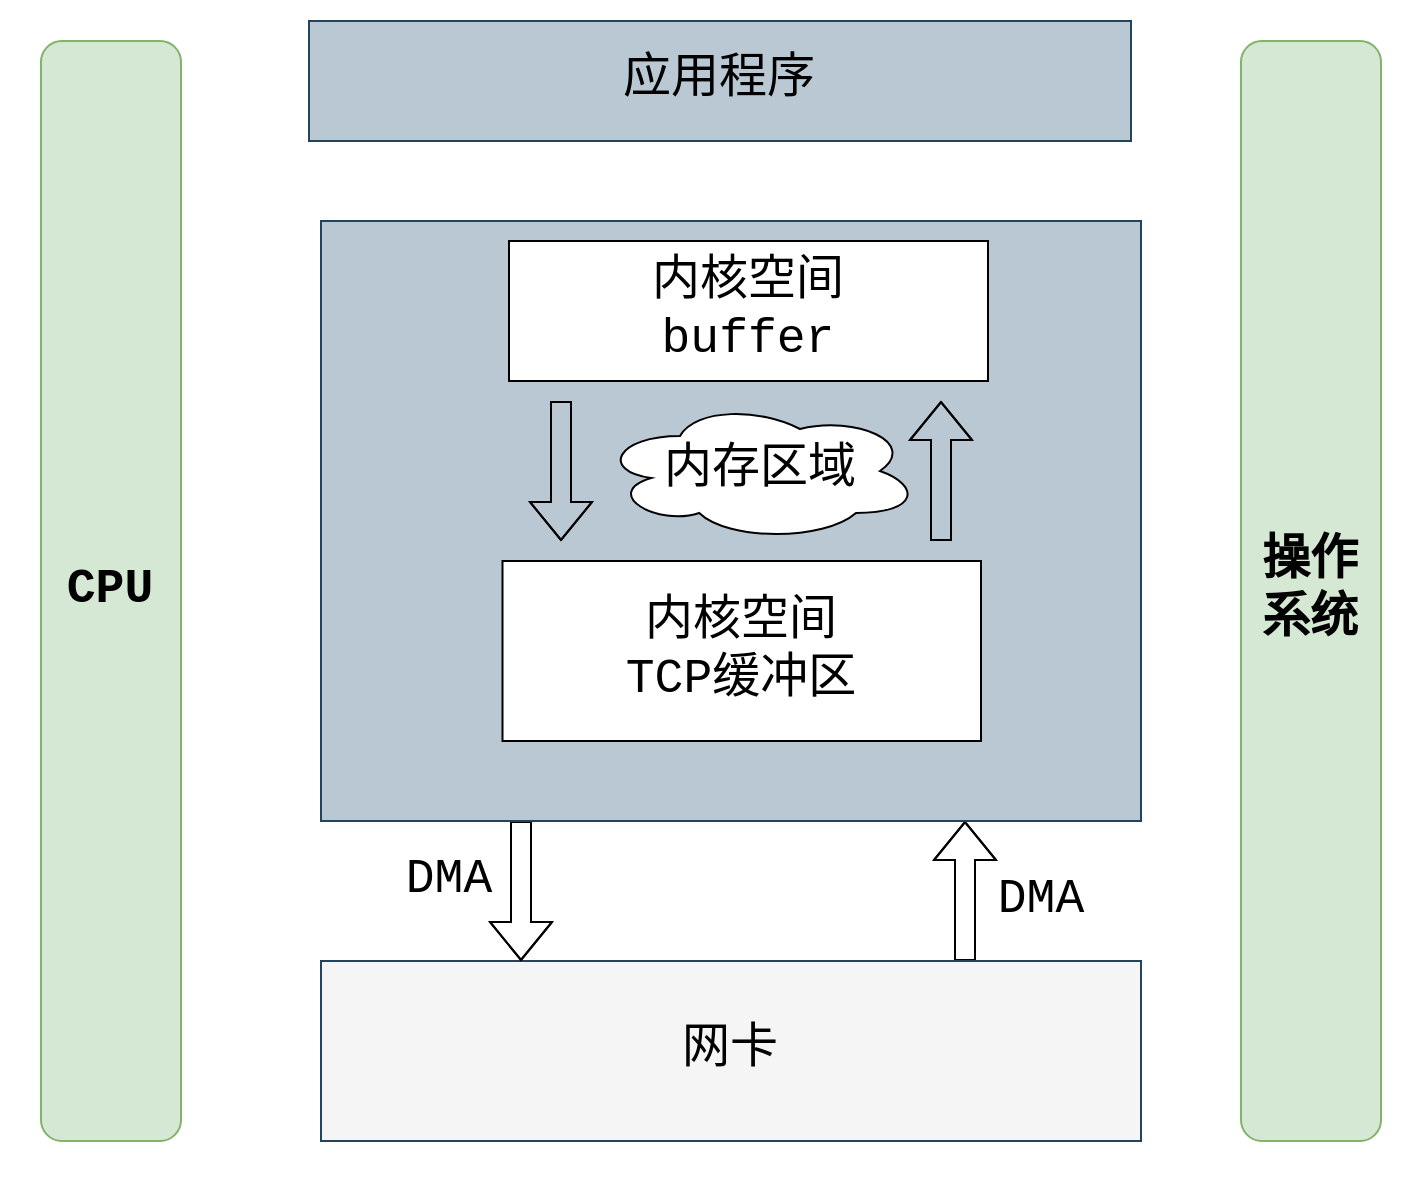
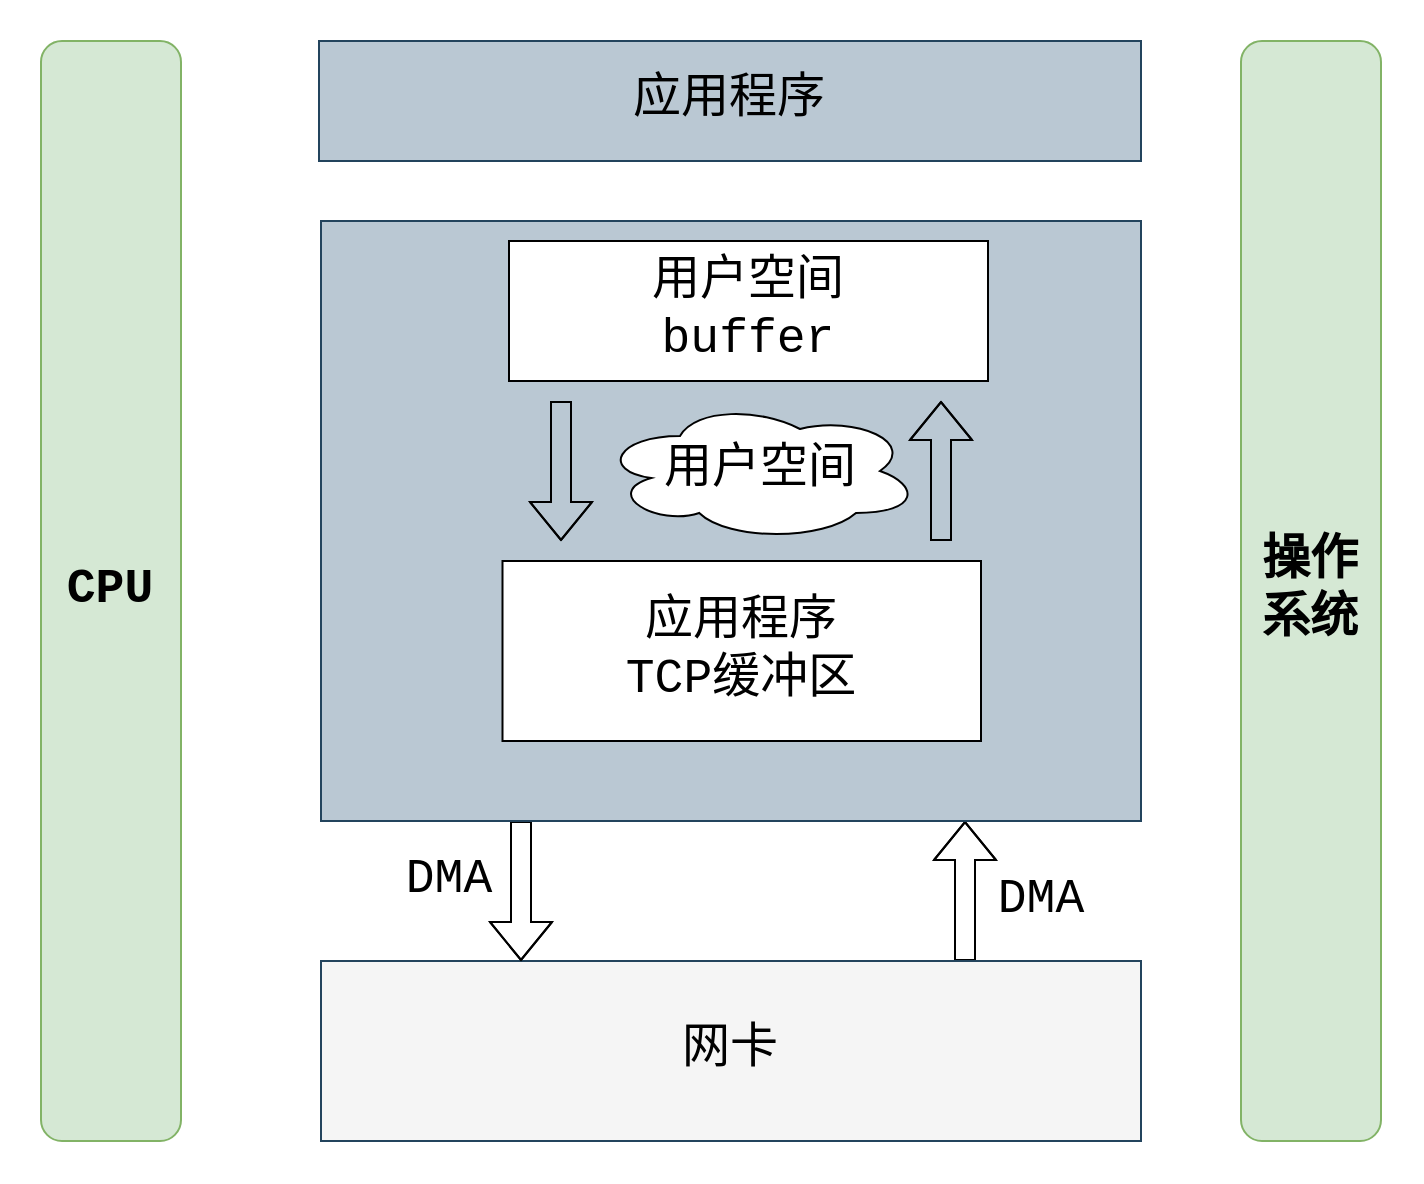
(720, 81) -> (730, 101)
(749, 311) -> (749, 311)
(761, 471) -> (761, 471)
(742, 651) -> (742, 651)
